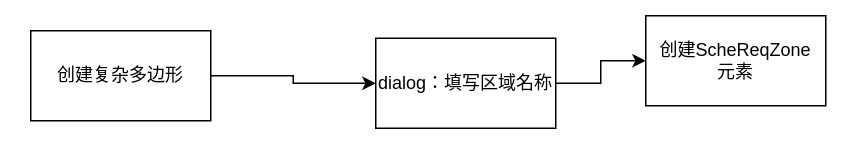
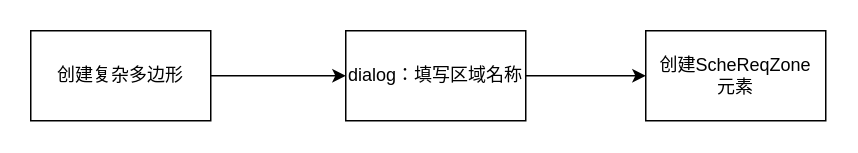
(736, 61) -> (736, 76)
(466, 83) -> (436, 76)
